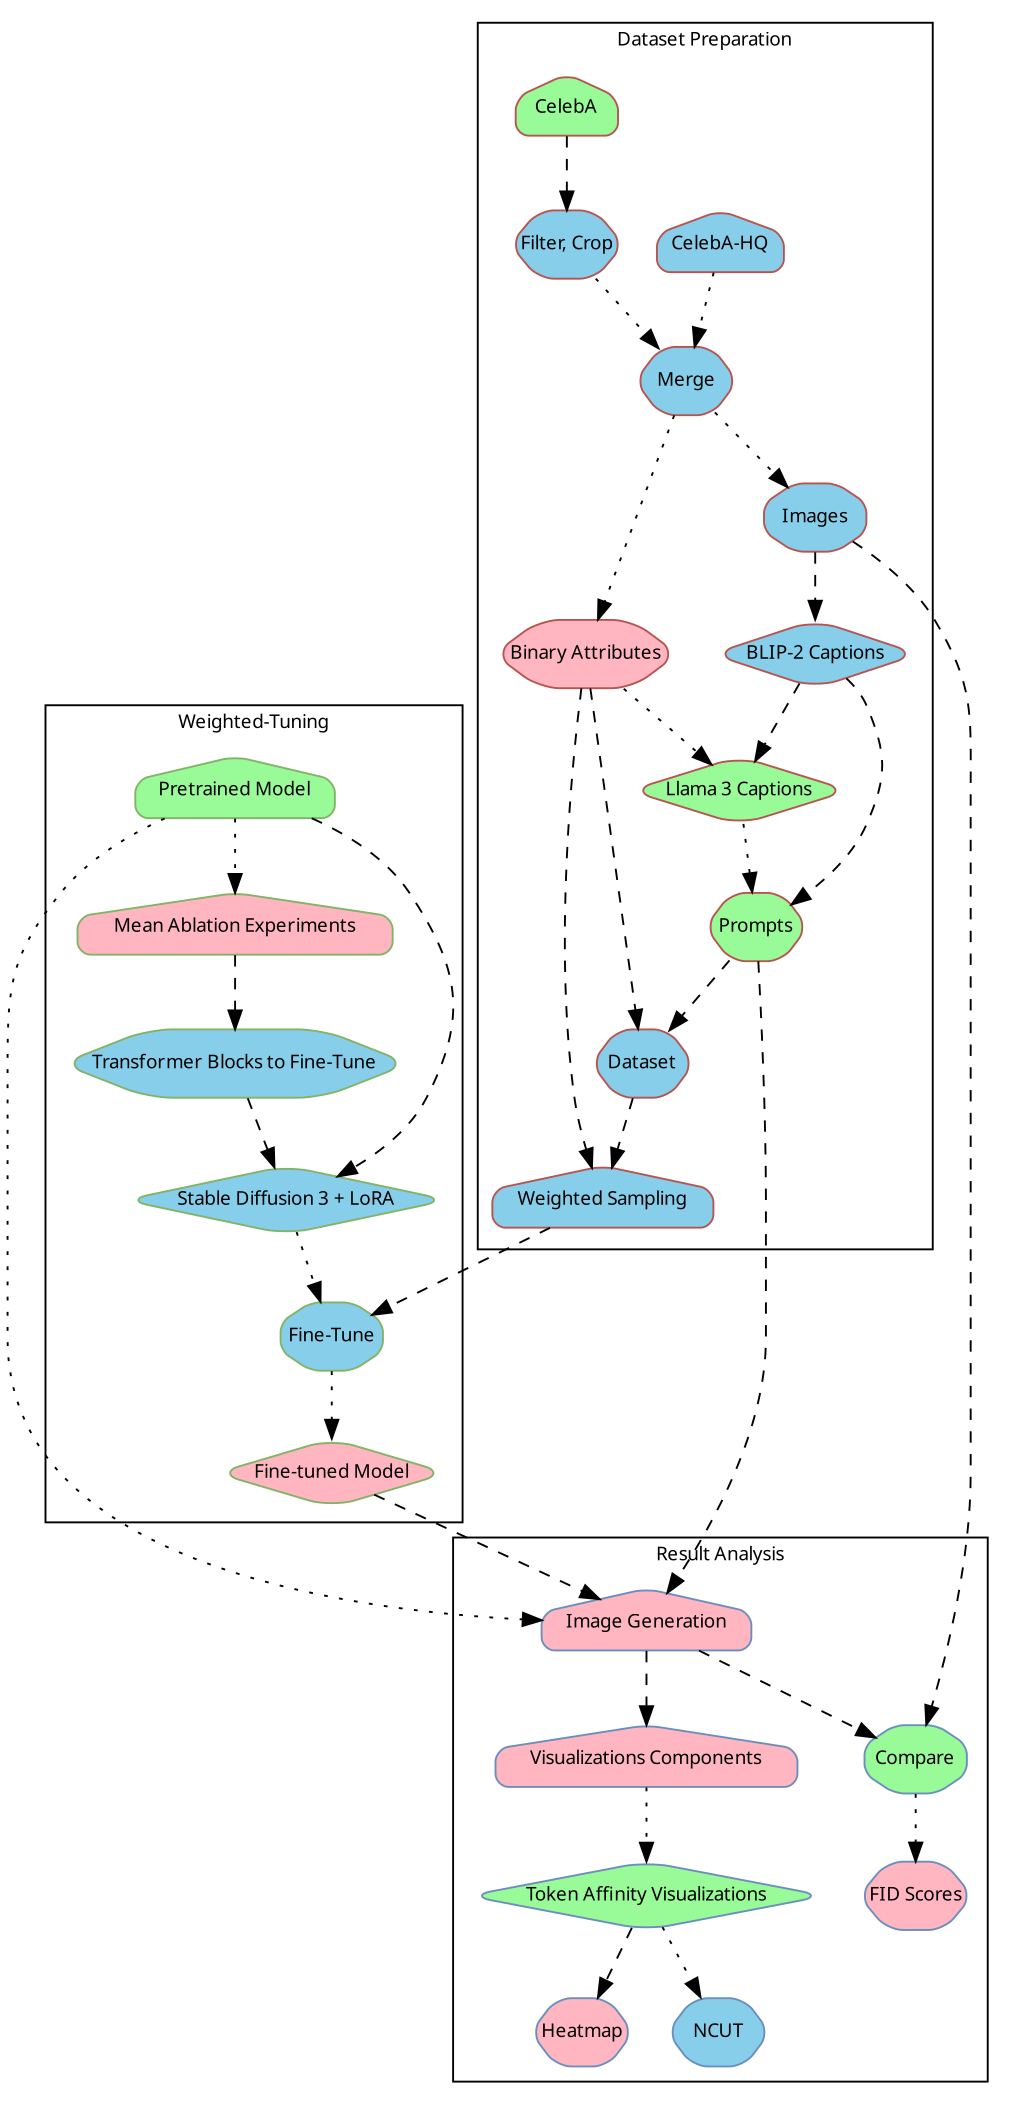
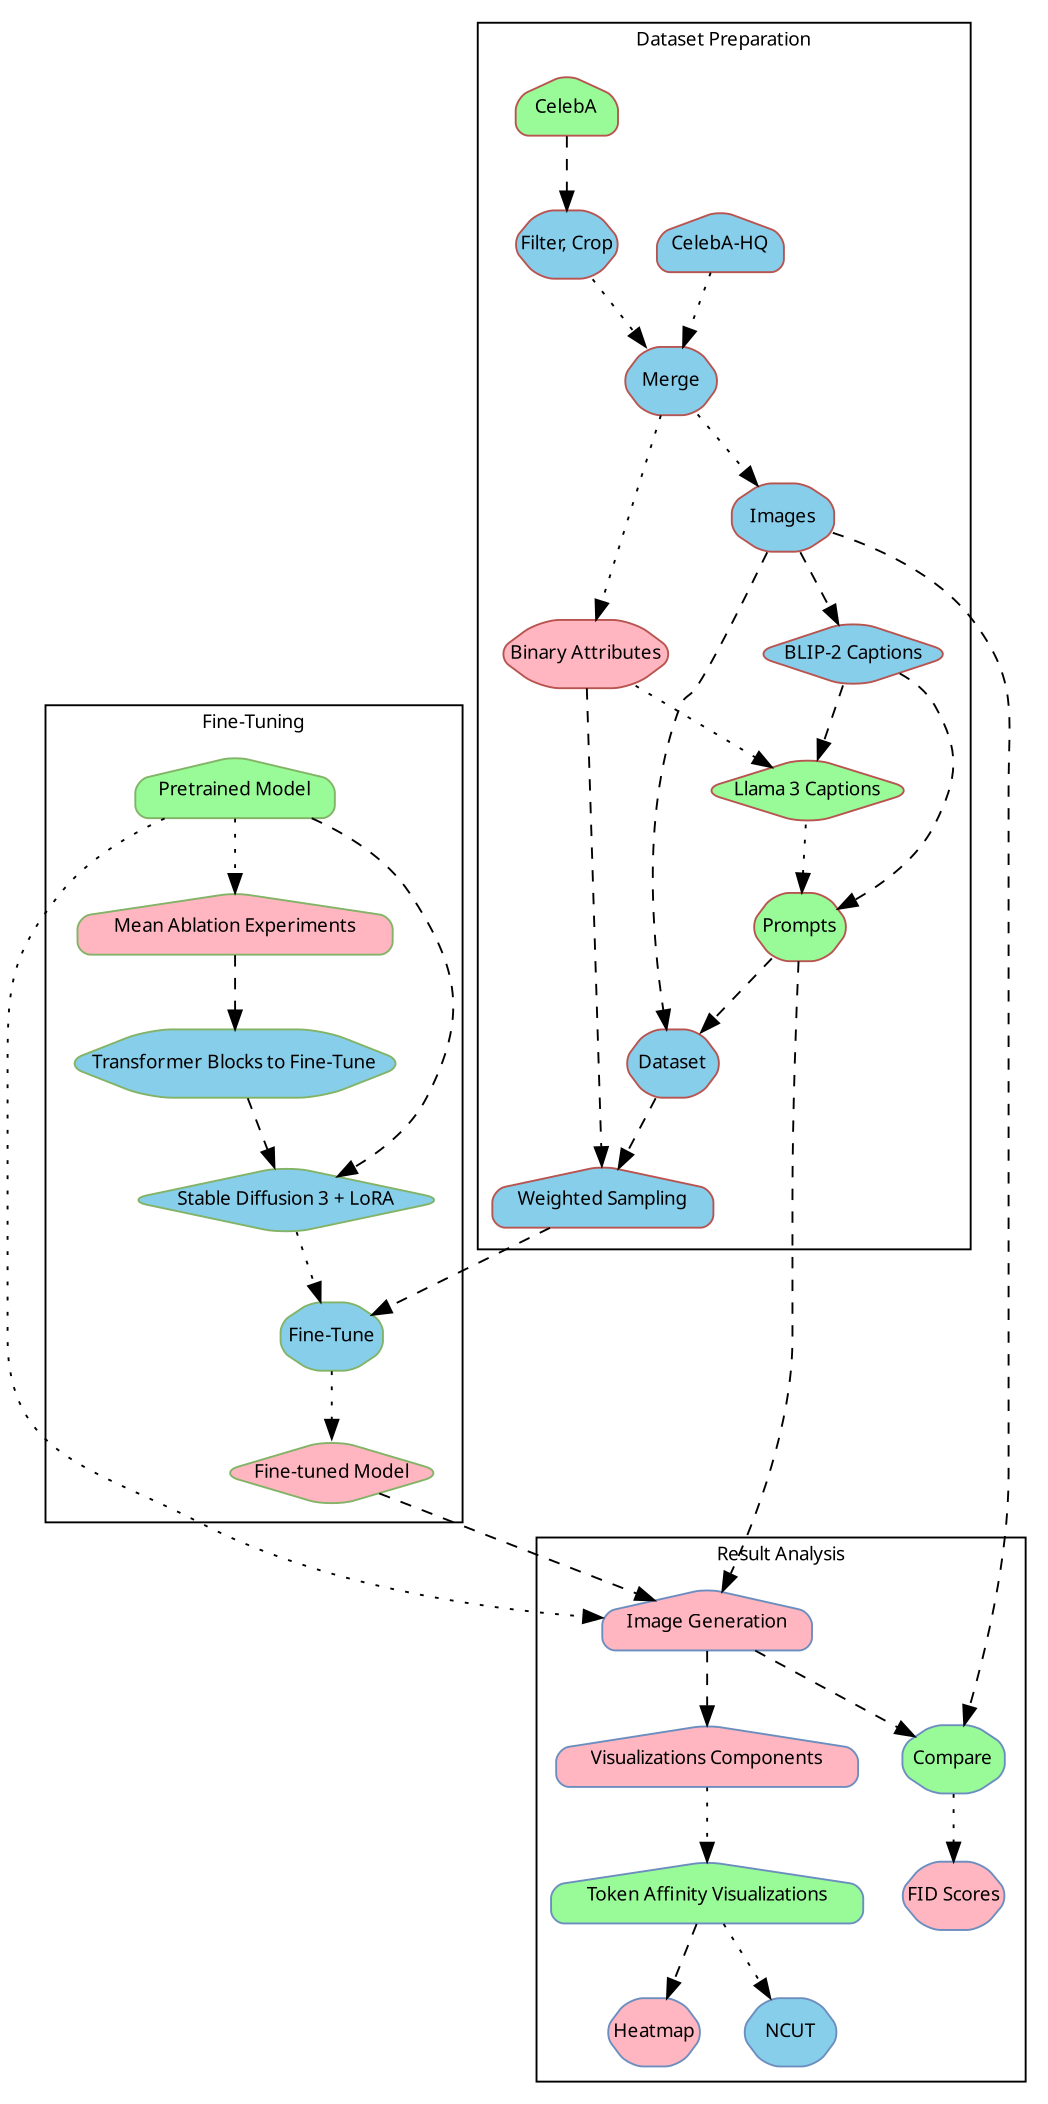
(254, 723) -> (254, 723)
(613, 849) -> (663, 769)
(646, 1896) -> (707, 1896)
